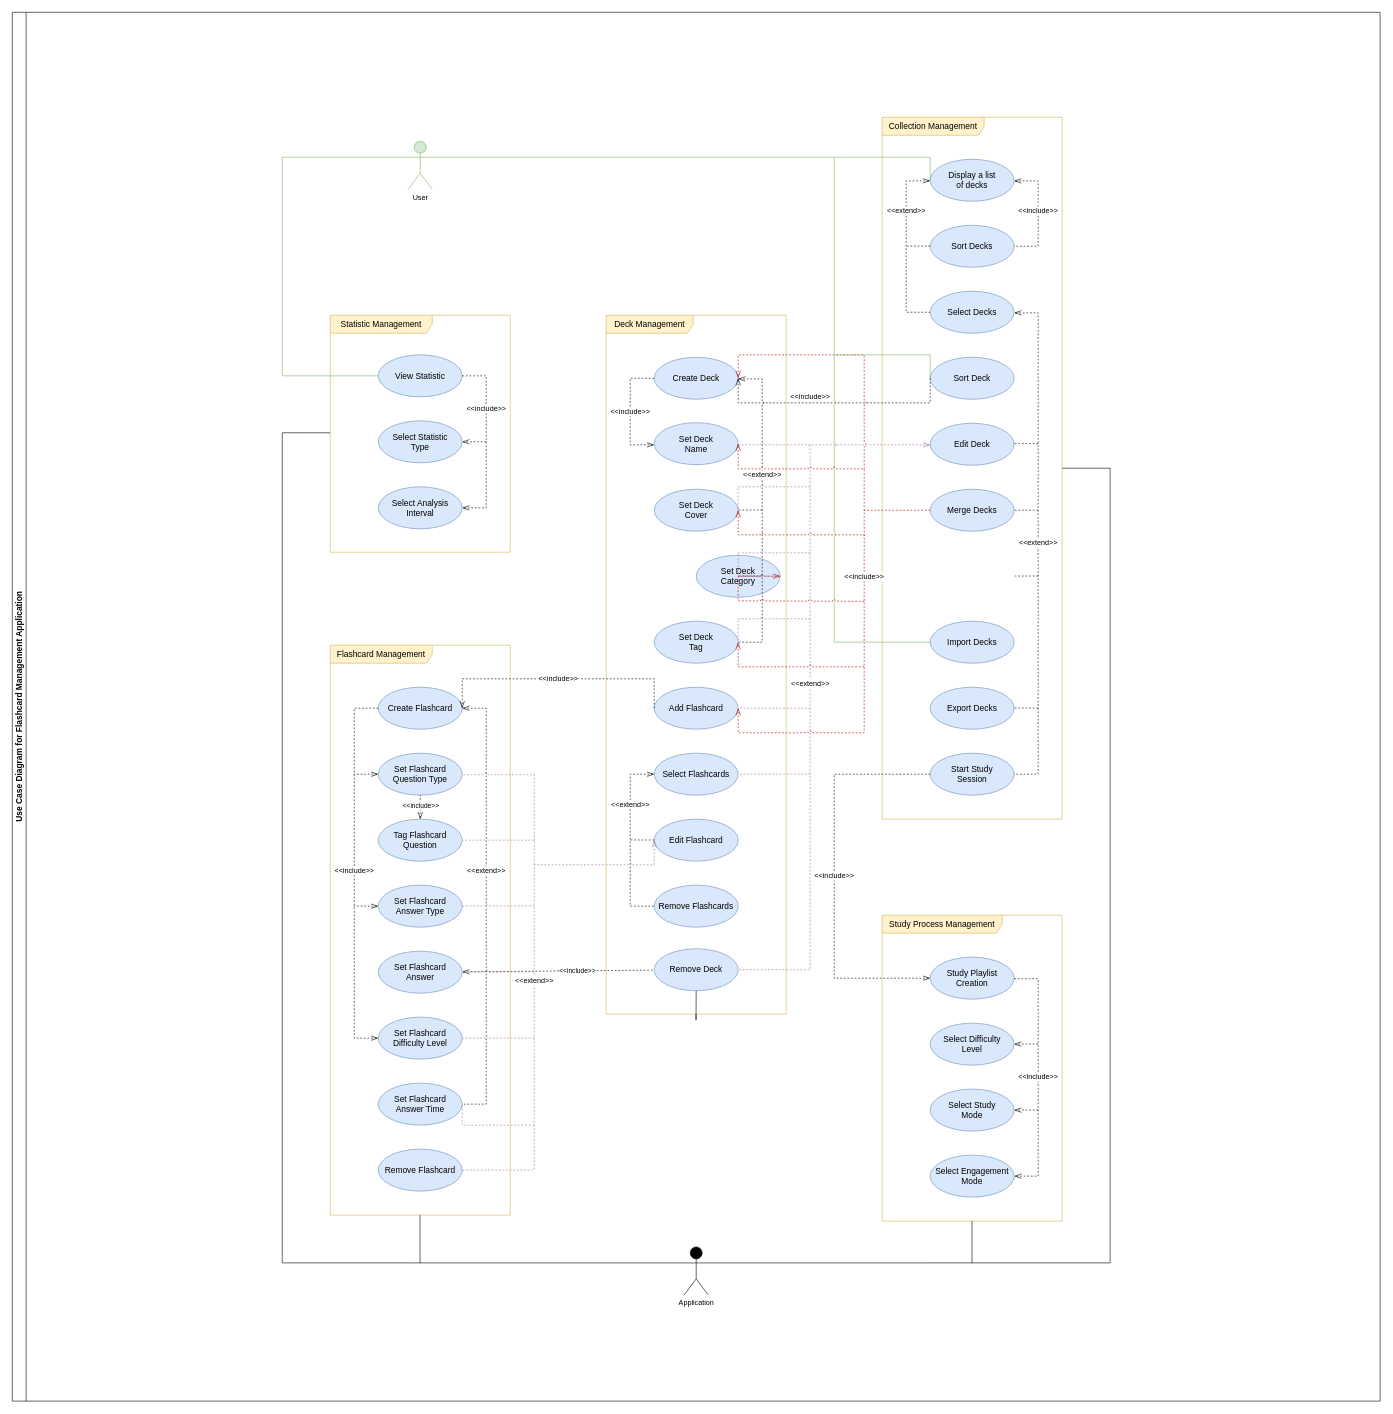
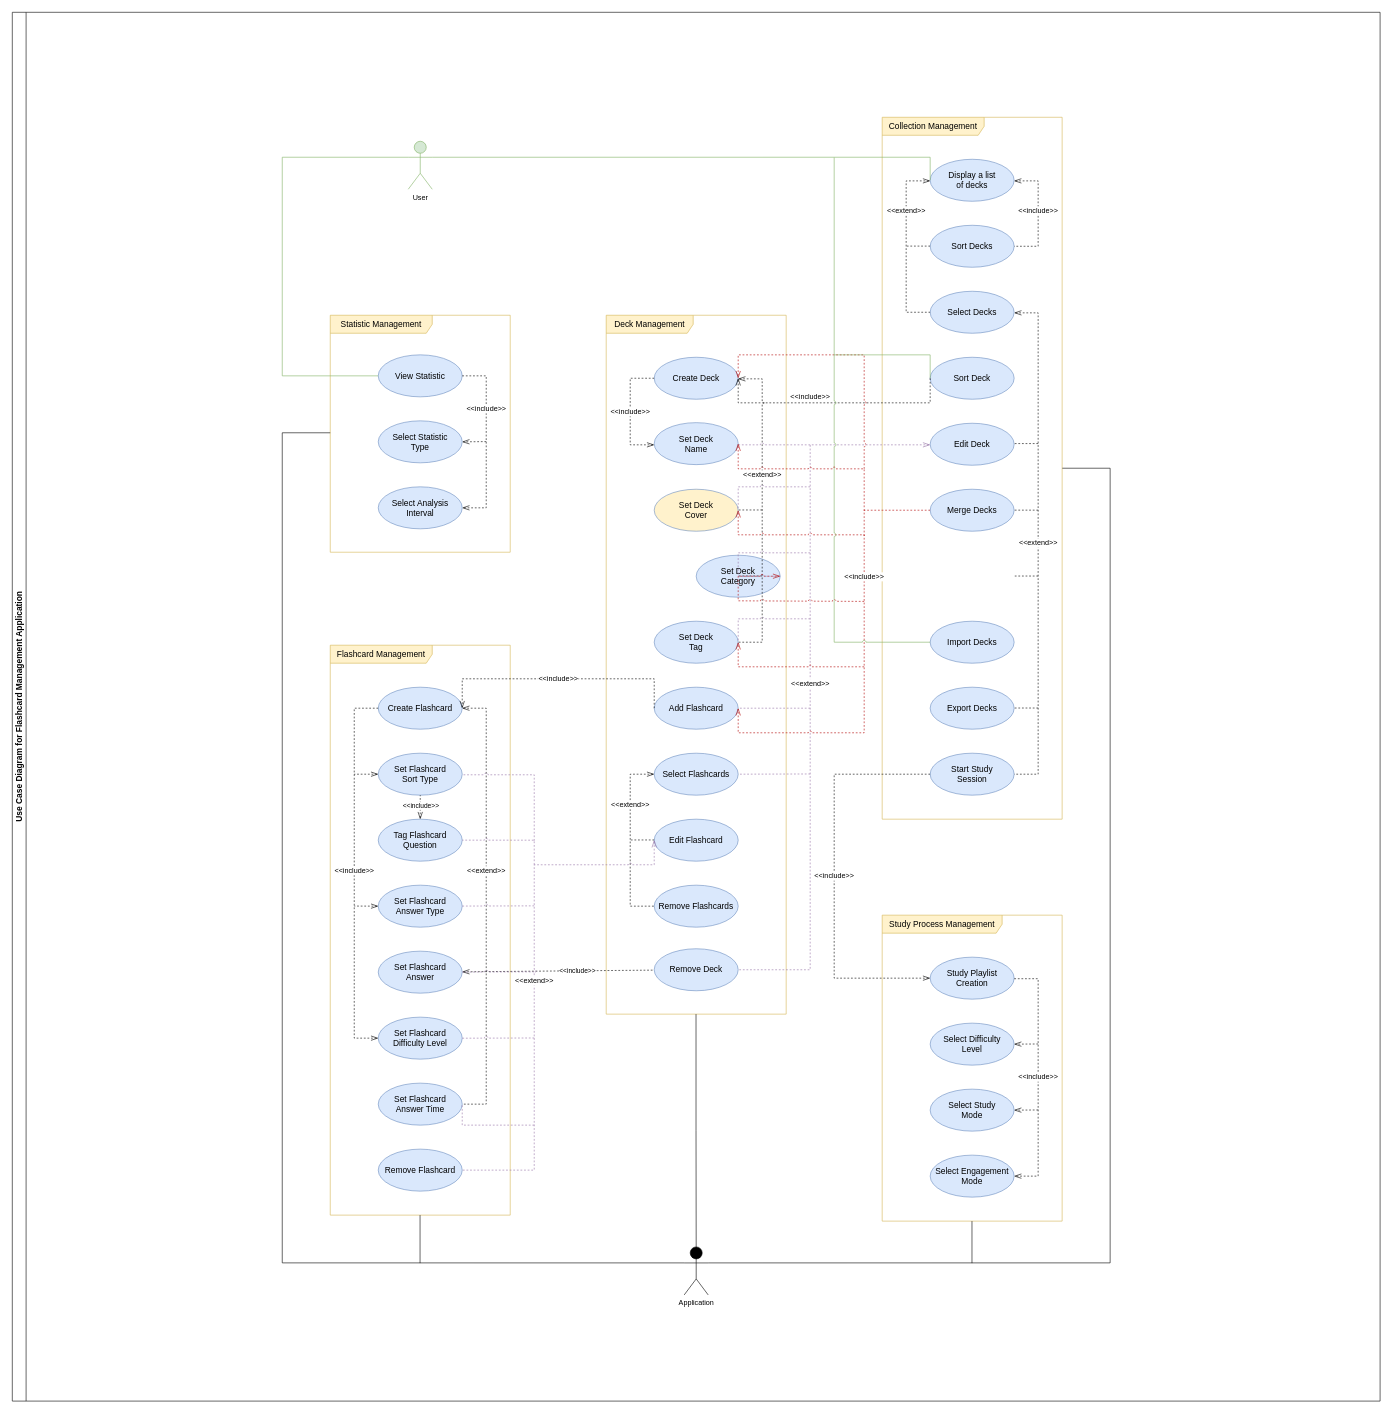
(696, 510) -> (696, 510)
(420, 774) -> (420, 774)
(696, 1008) -> (696, 1132)
